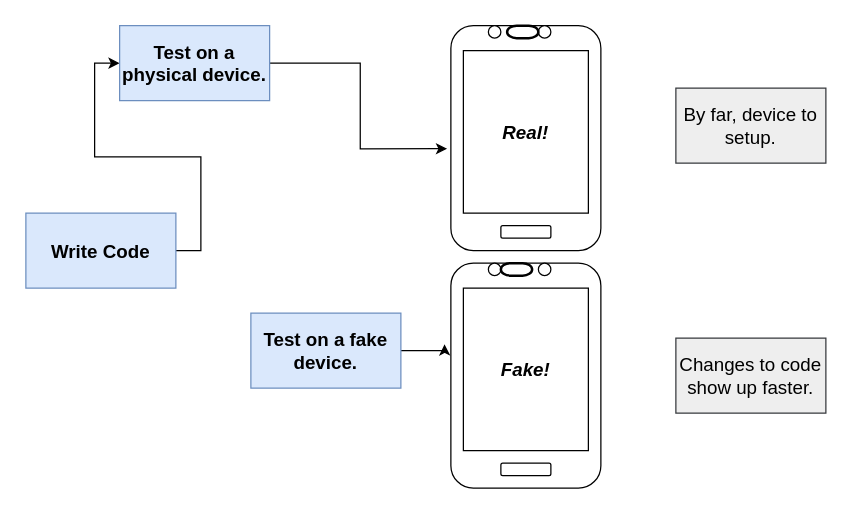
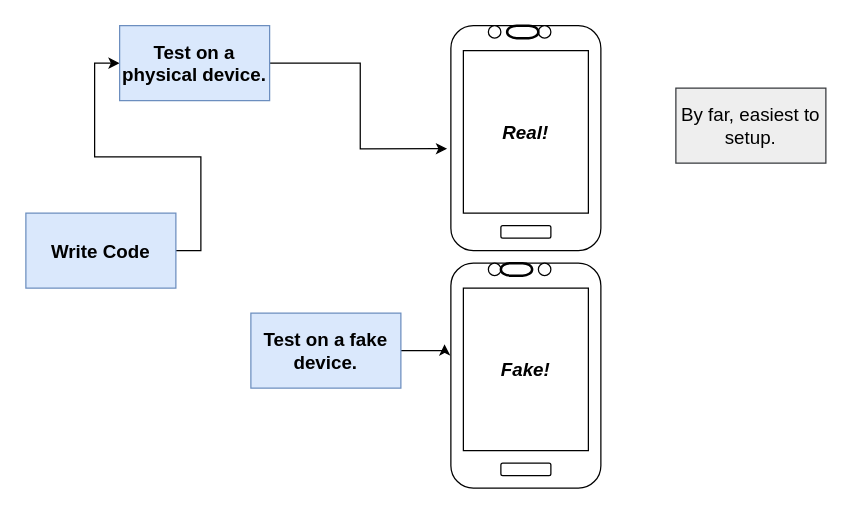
(751, 126) -> (751, 126)
(751, 376) -> none
